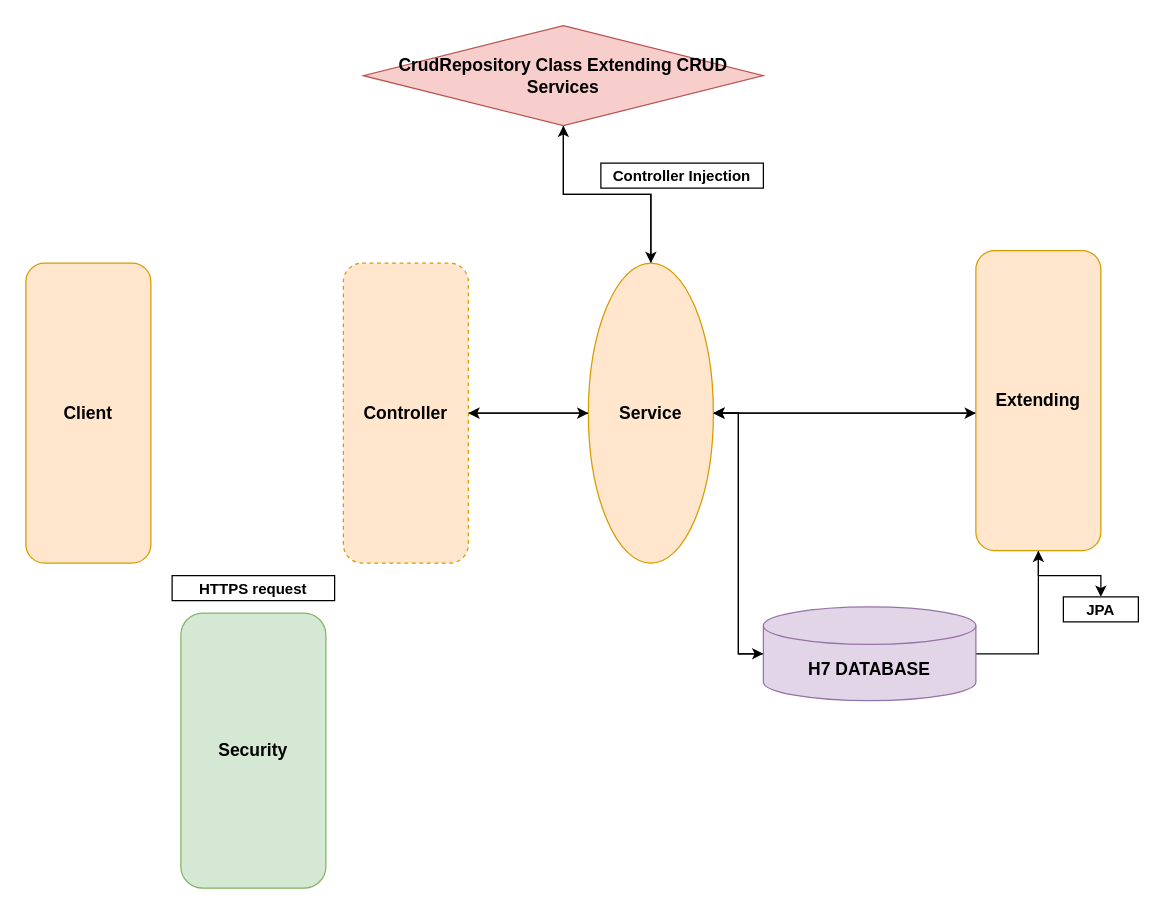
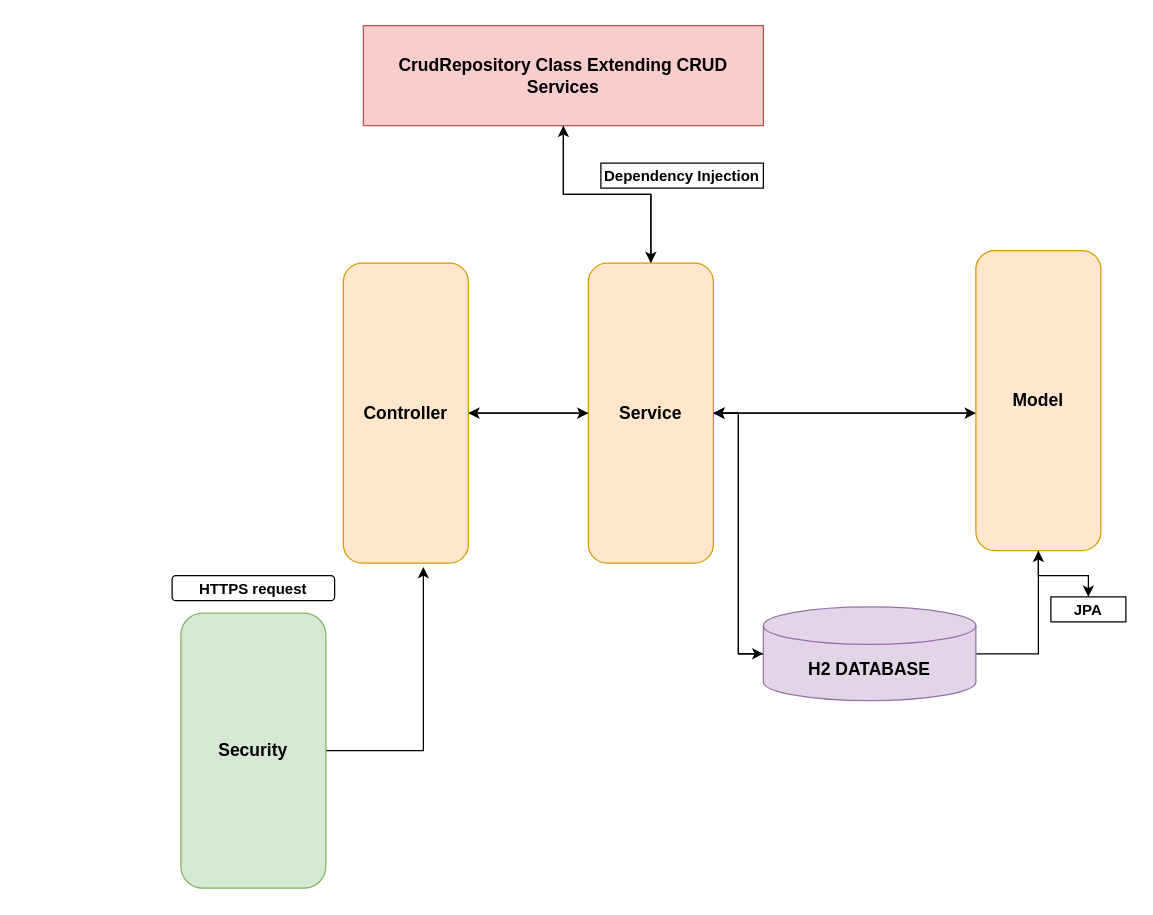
(563, 76) -> (563, 76)
(682, 176) -> (682, 176)
(1038, 401) -> (1038, 401)
(88, 413) -> none
(406, 413) -> (406, 413)
(651, 413) -> (651, 413)
(253, 588) -> (253, 588)
(1101, 609) -> (1088, 609)
(869, 669) -> (869, 669)
none -> (423, 711)
